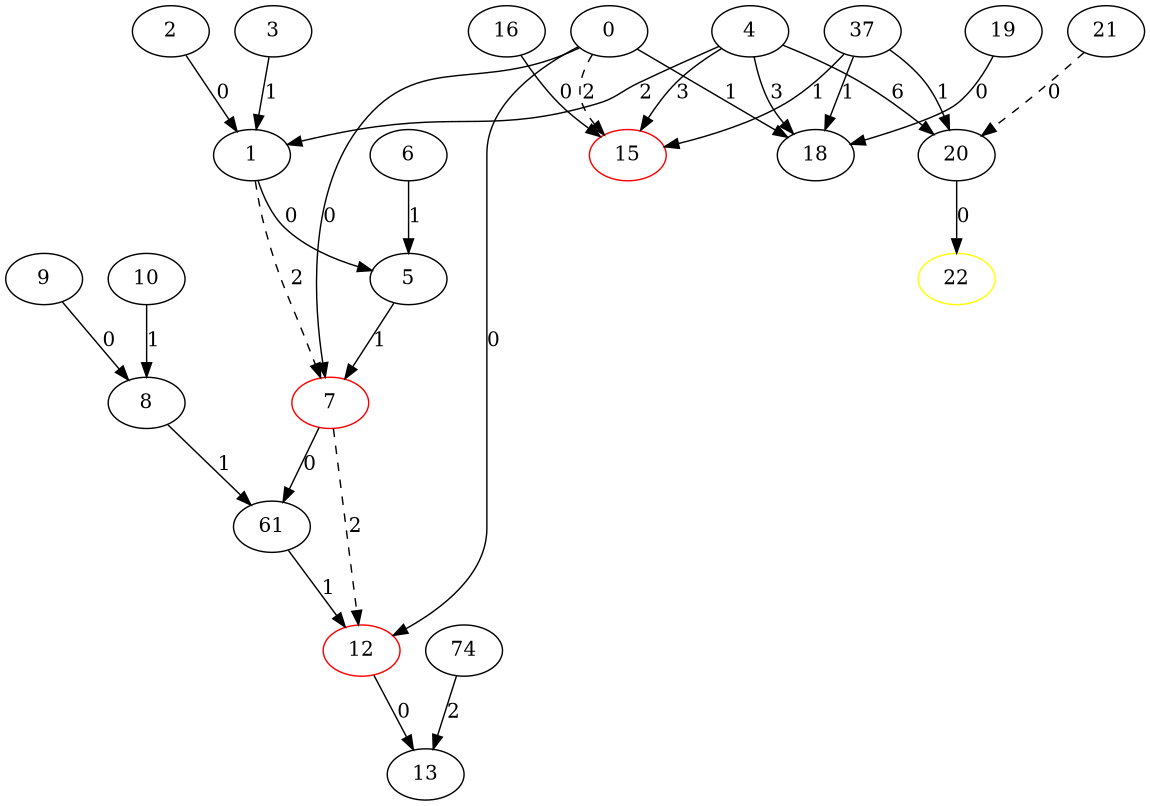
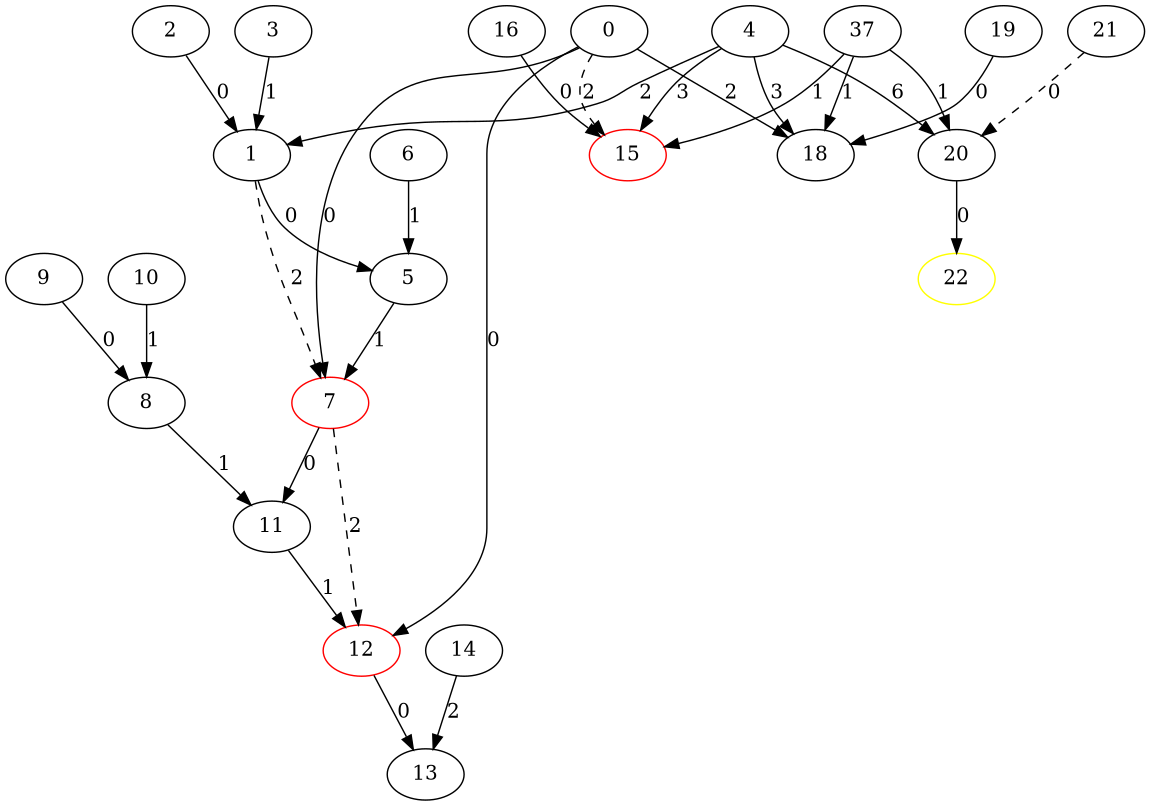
(732, 93) -> (732, 93)
(272, 527) -> (272, 527)
(464, 651) -> (464, 651)
